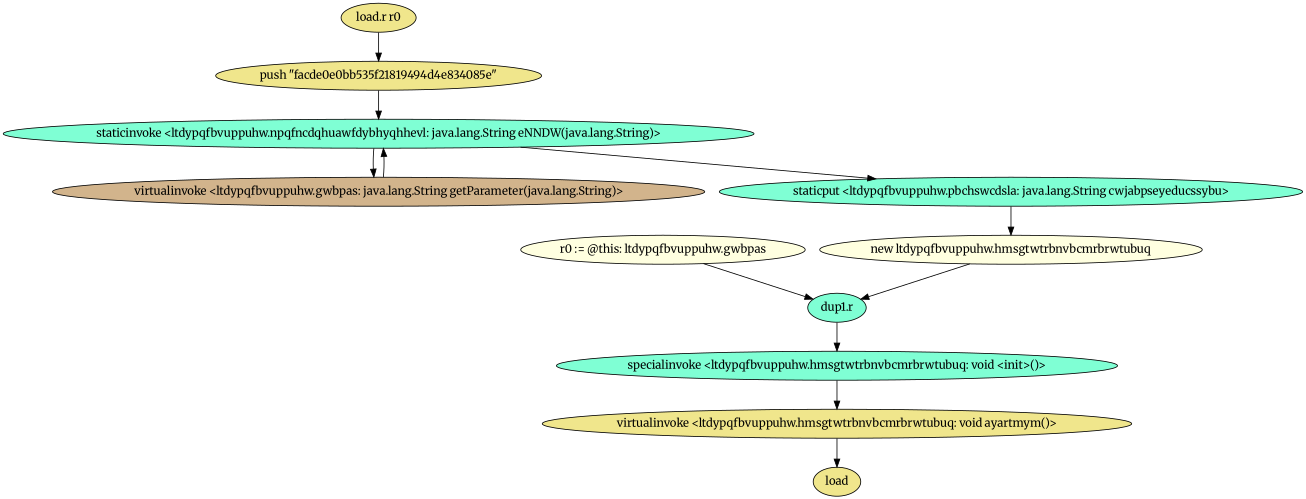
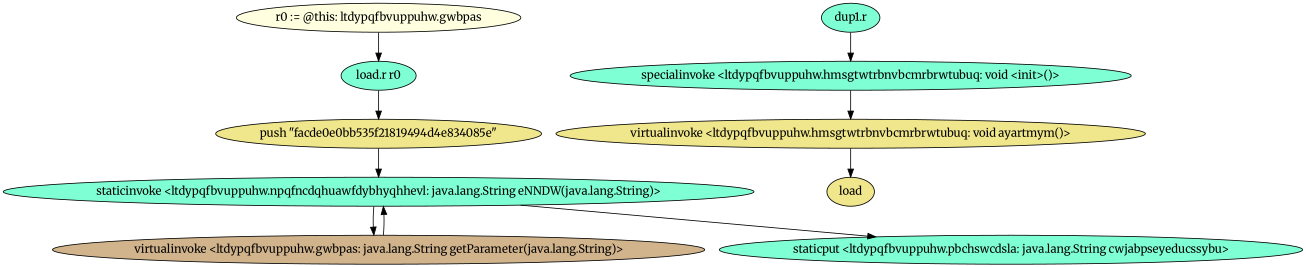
(379, 18) -> (379, 76)
(1011, 250) -> none
(754, 280) -> (379, 43)
